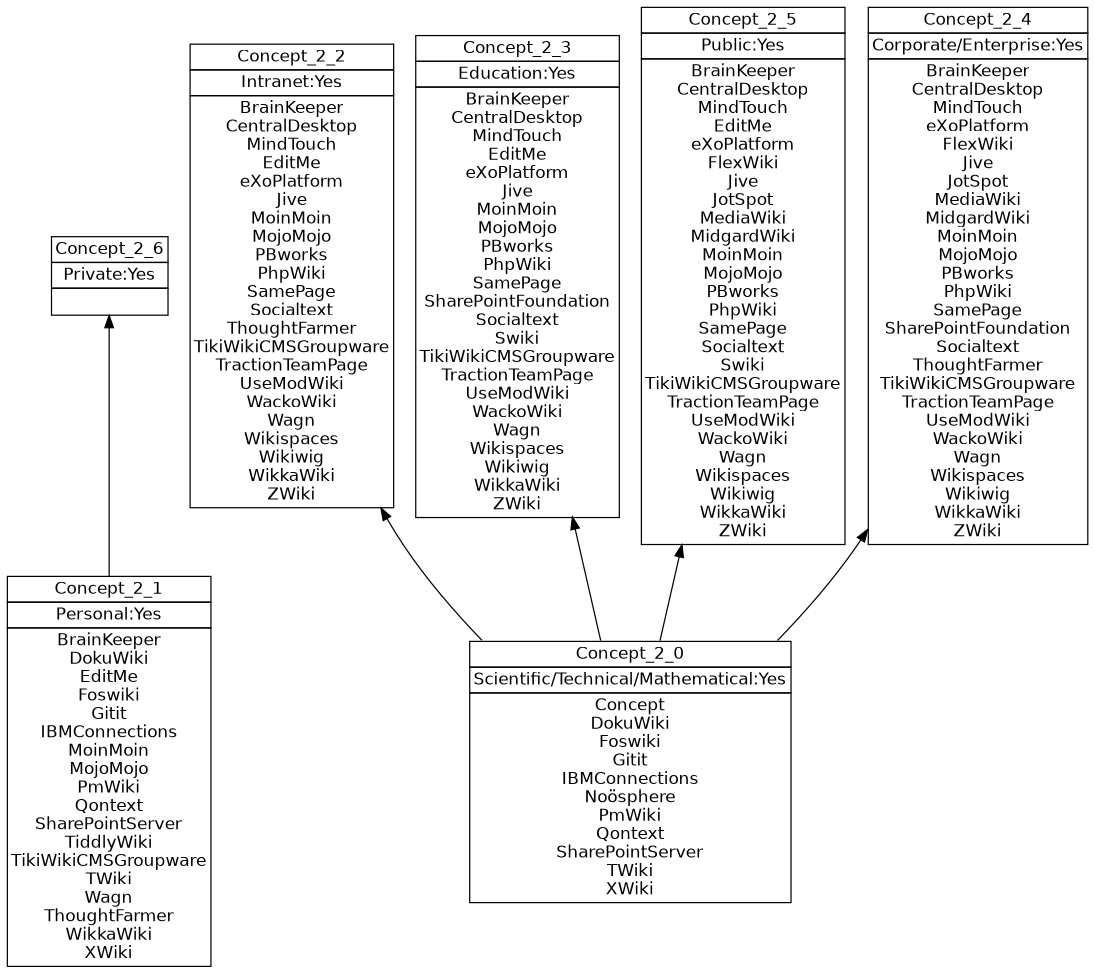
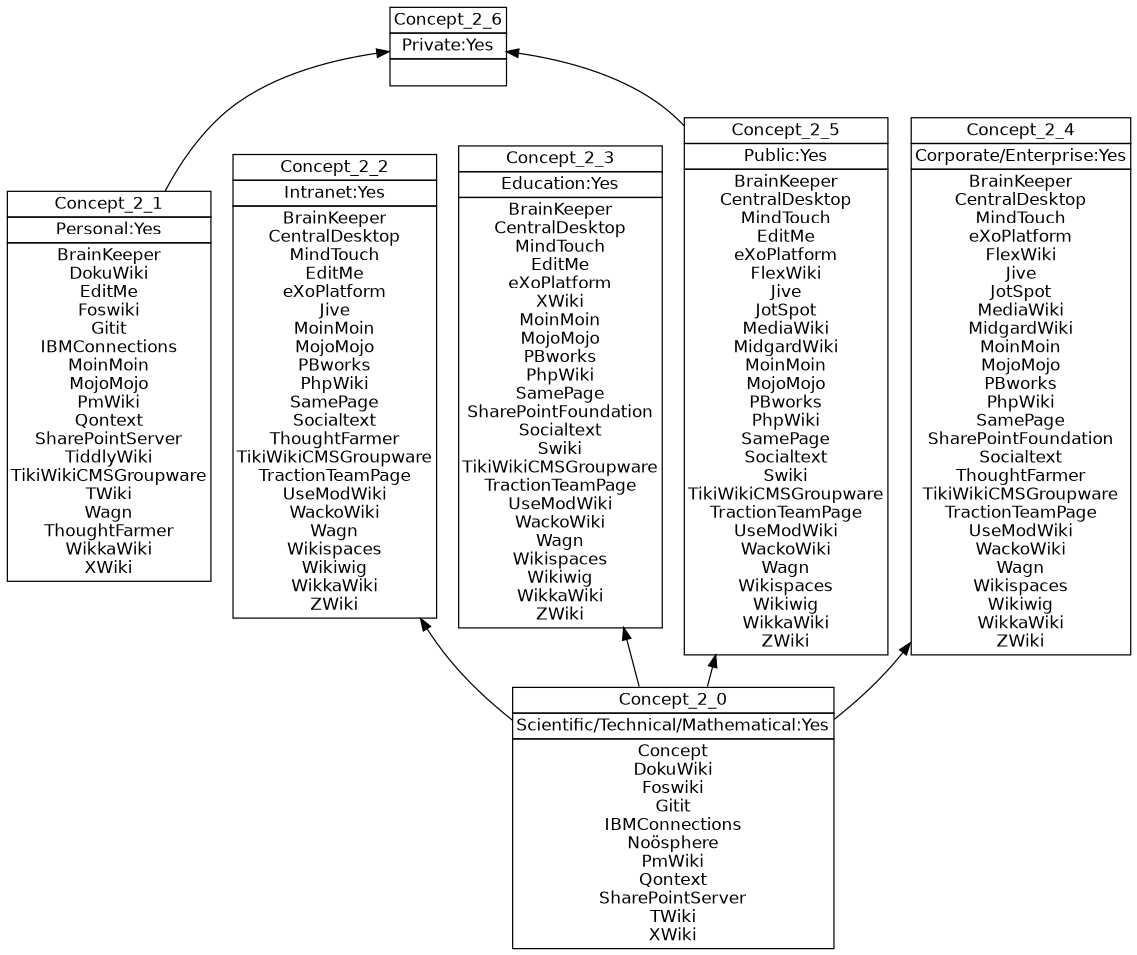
none -> (608, 76)
(518, 191) -> (560, 302)
